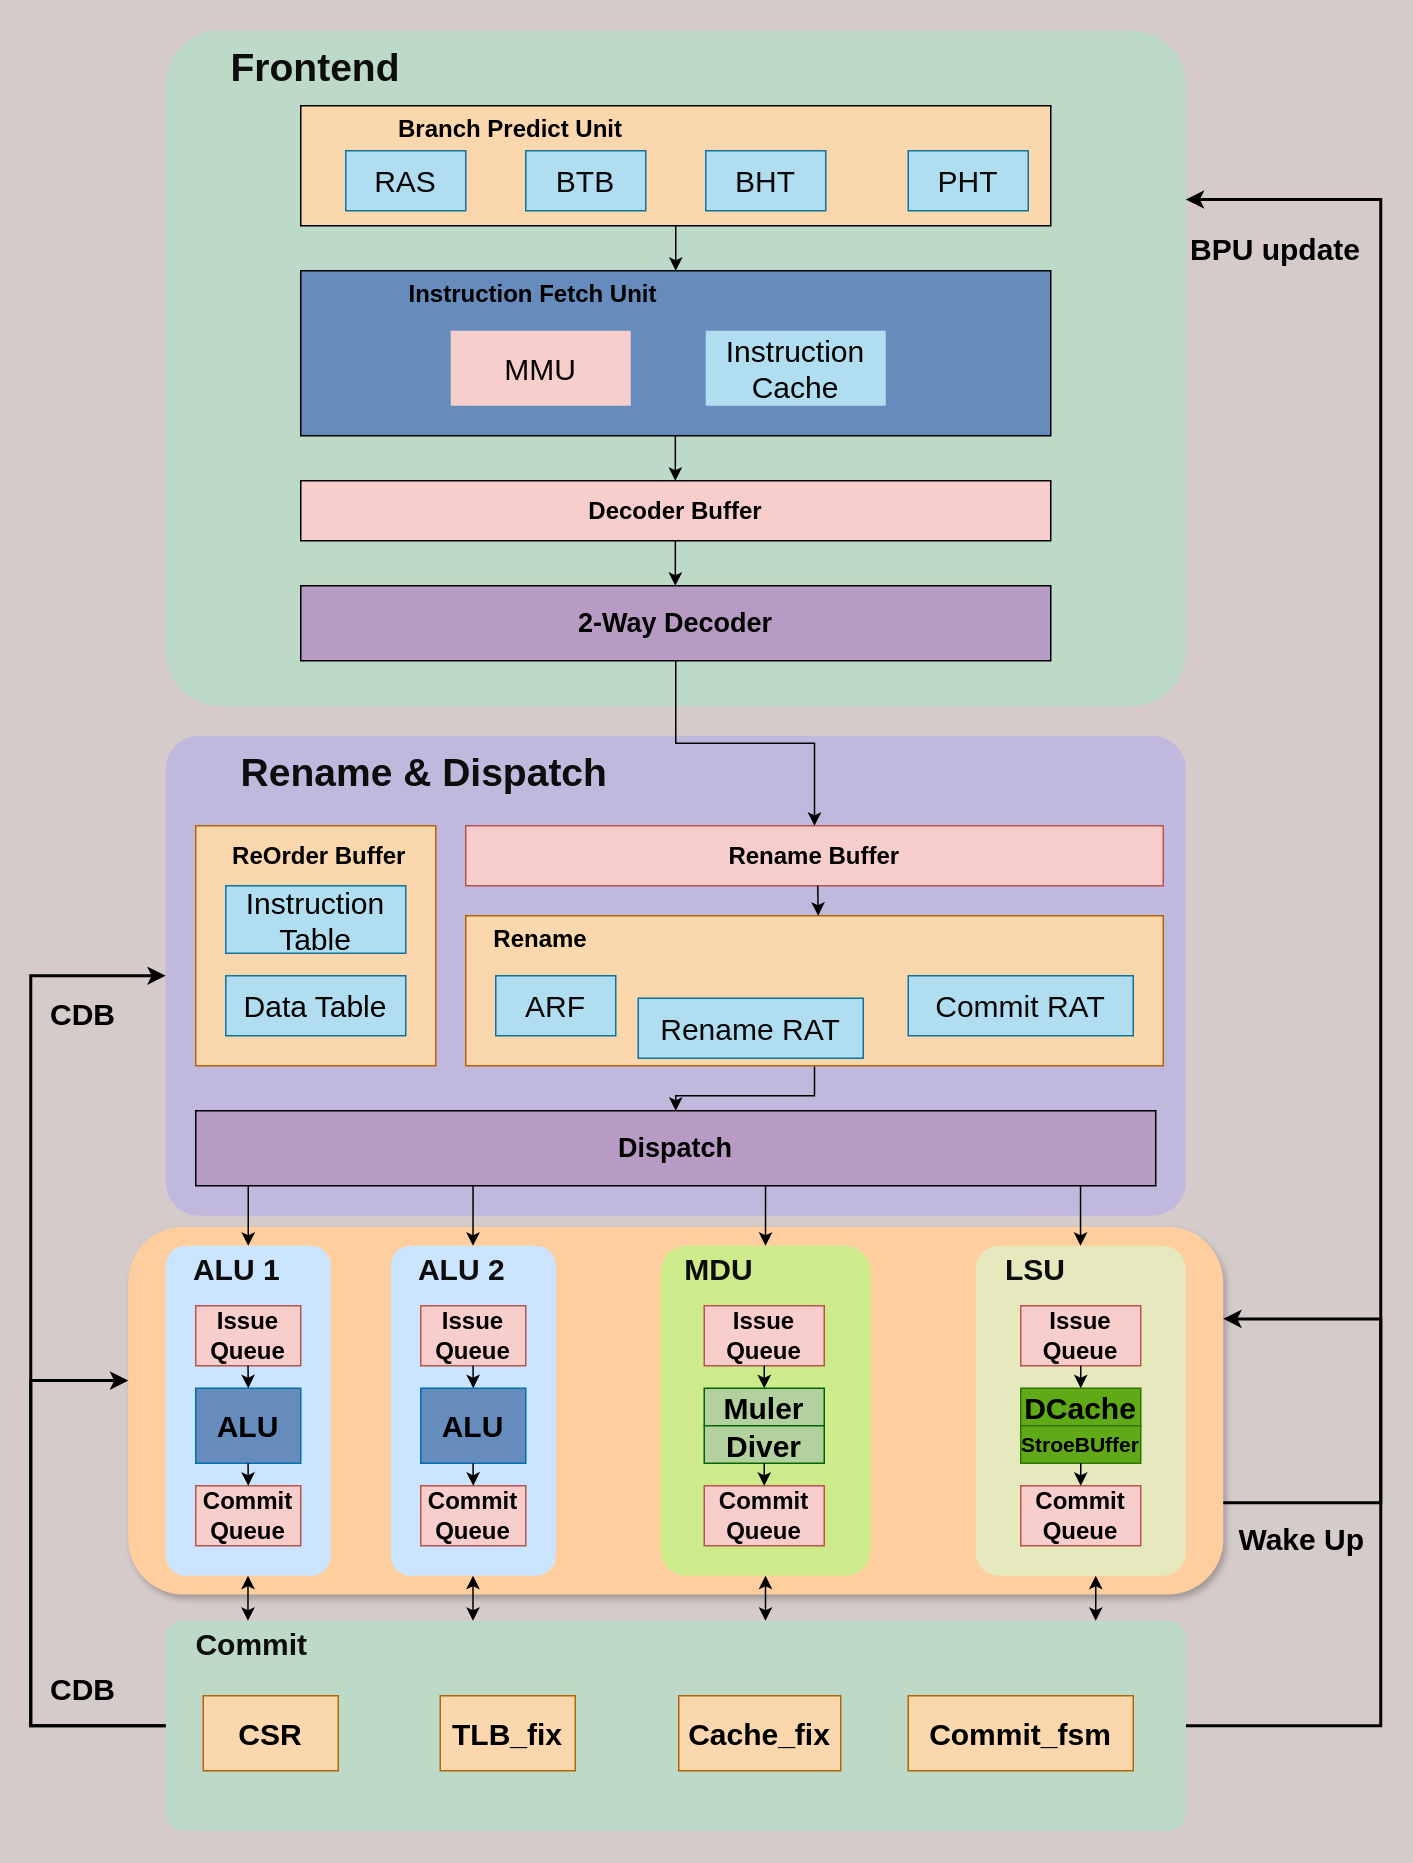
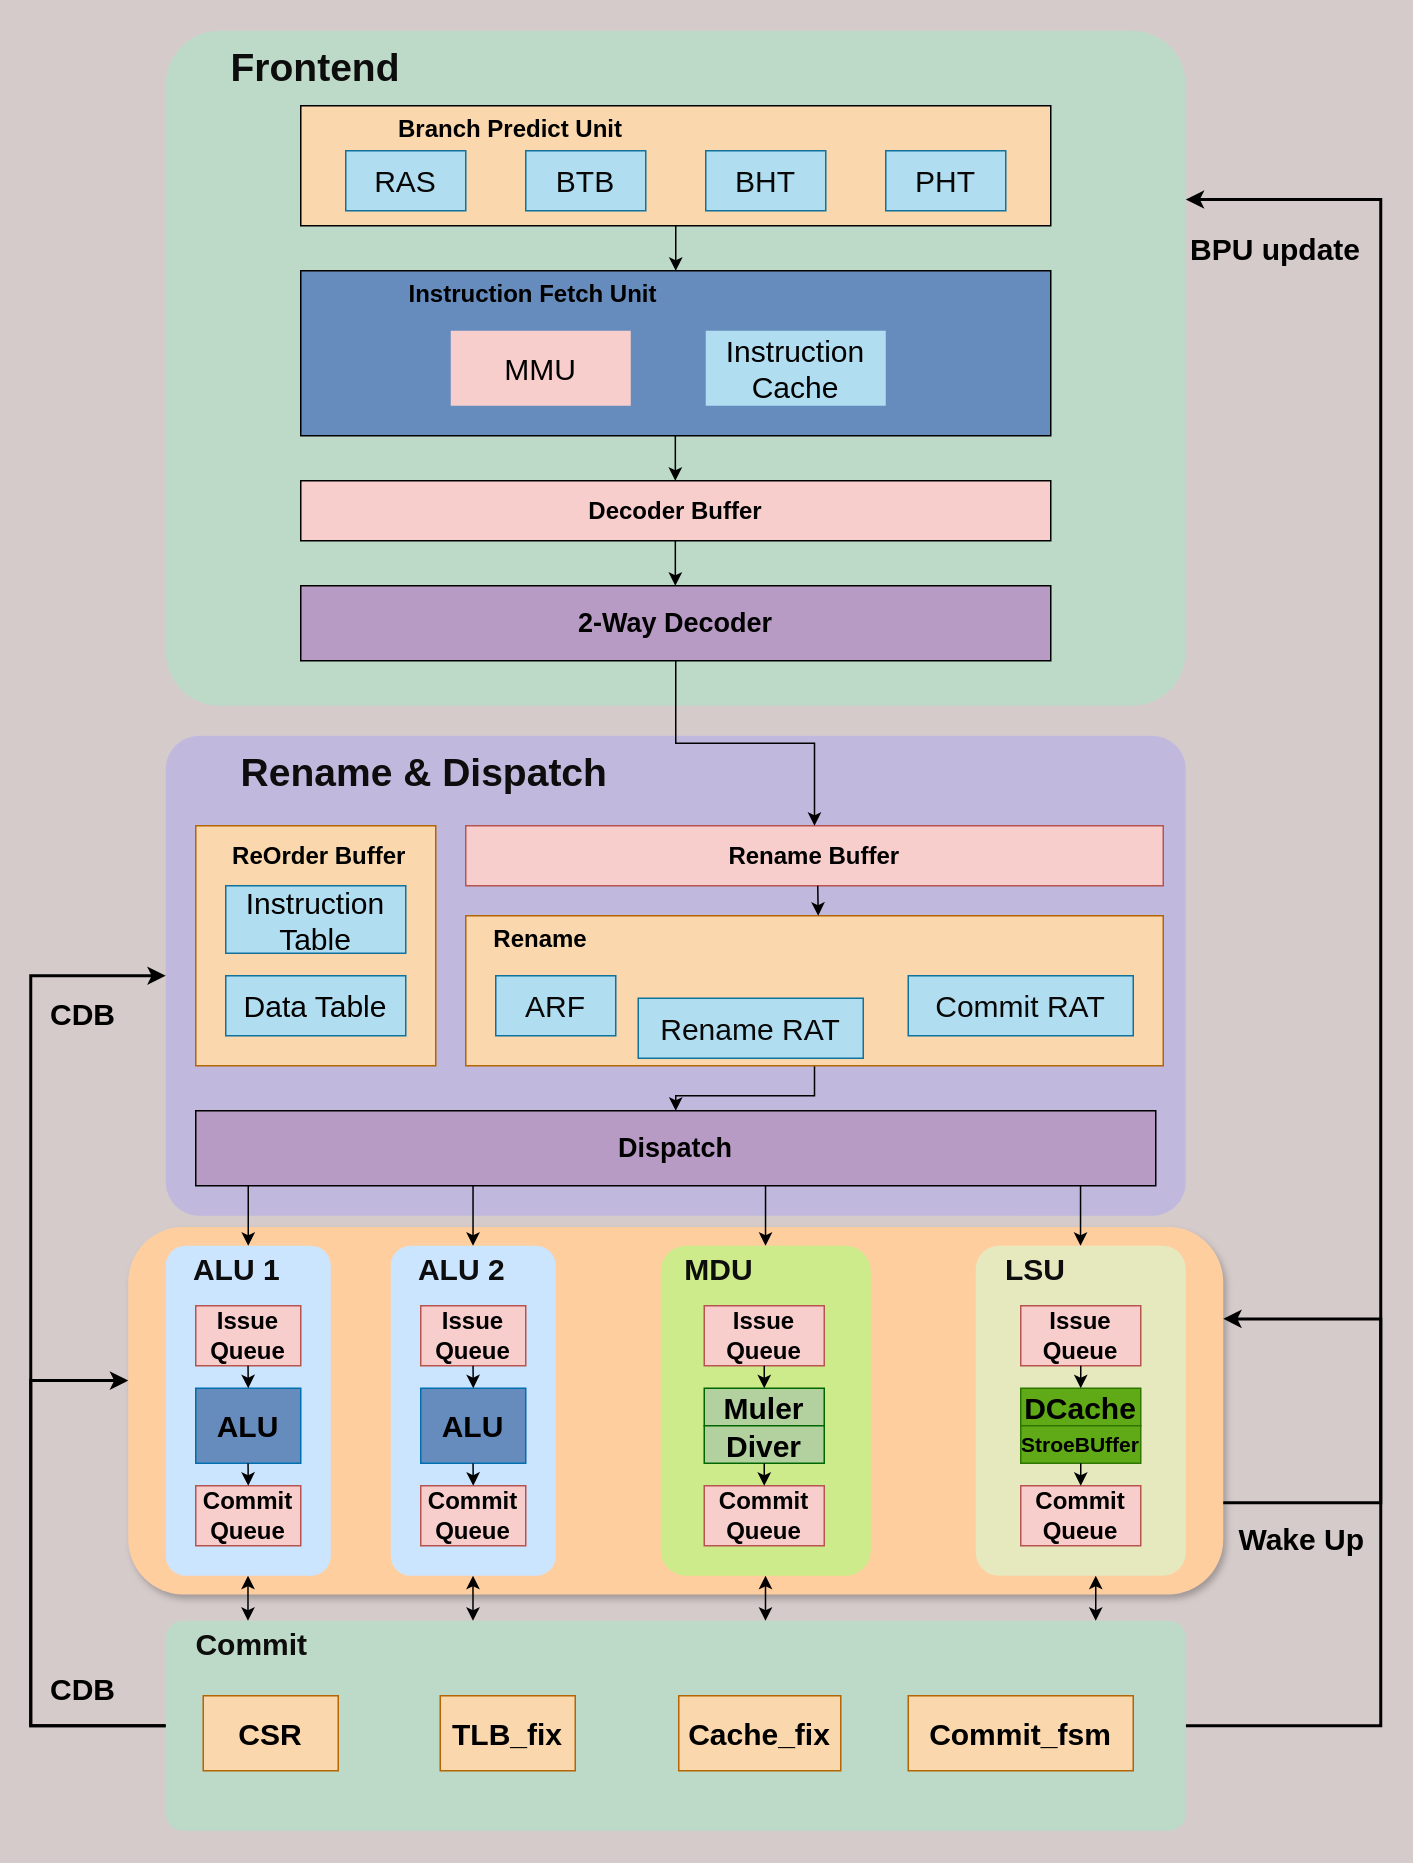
(968, 181) -> (946, 181)
